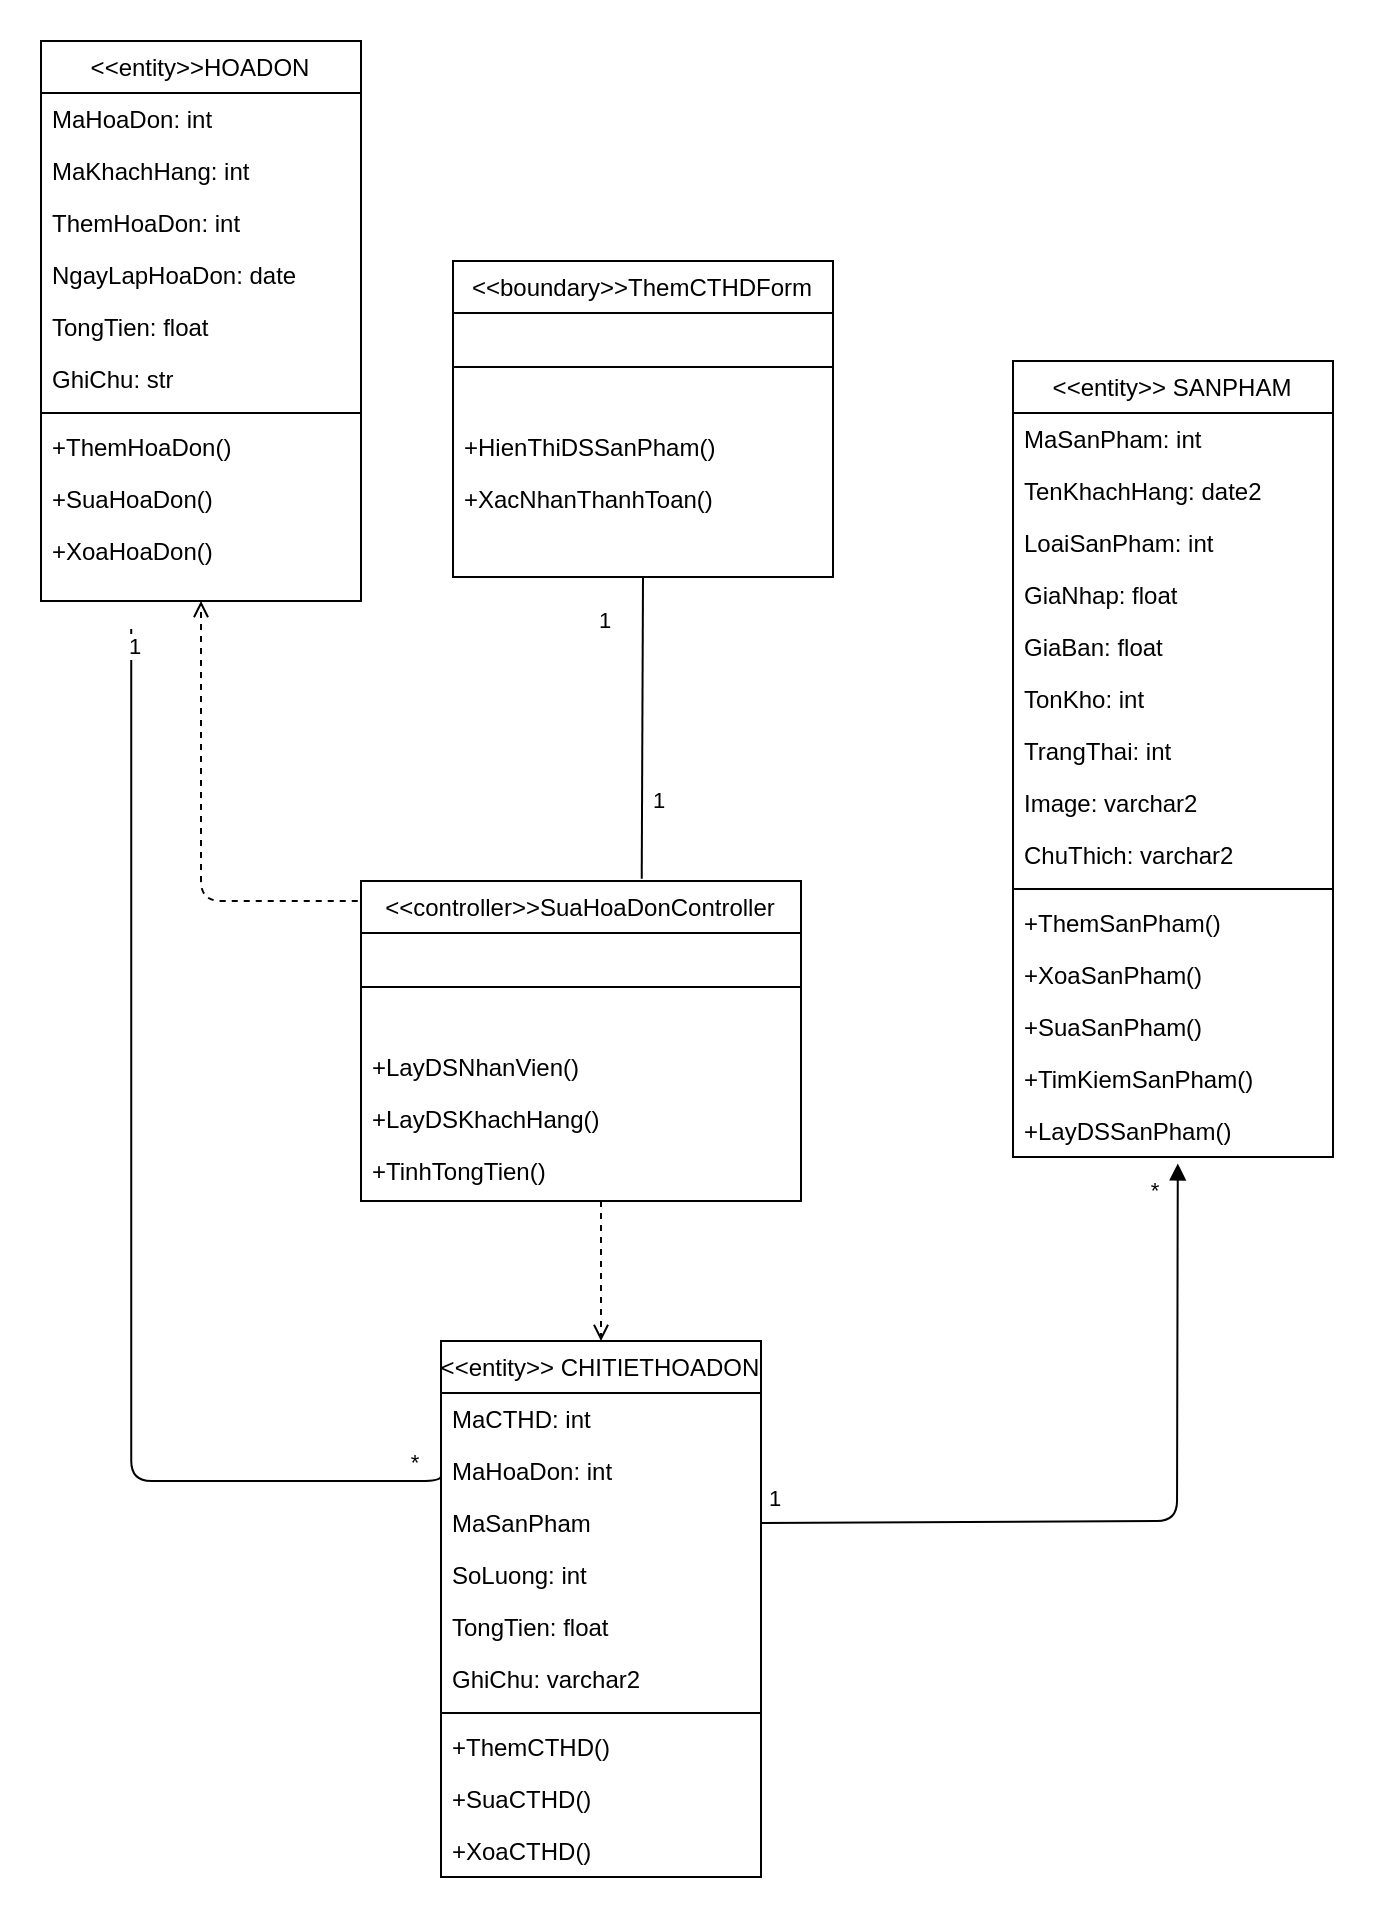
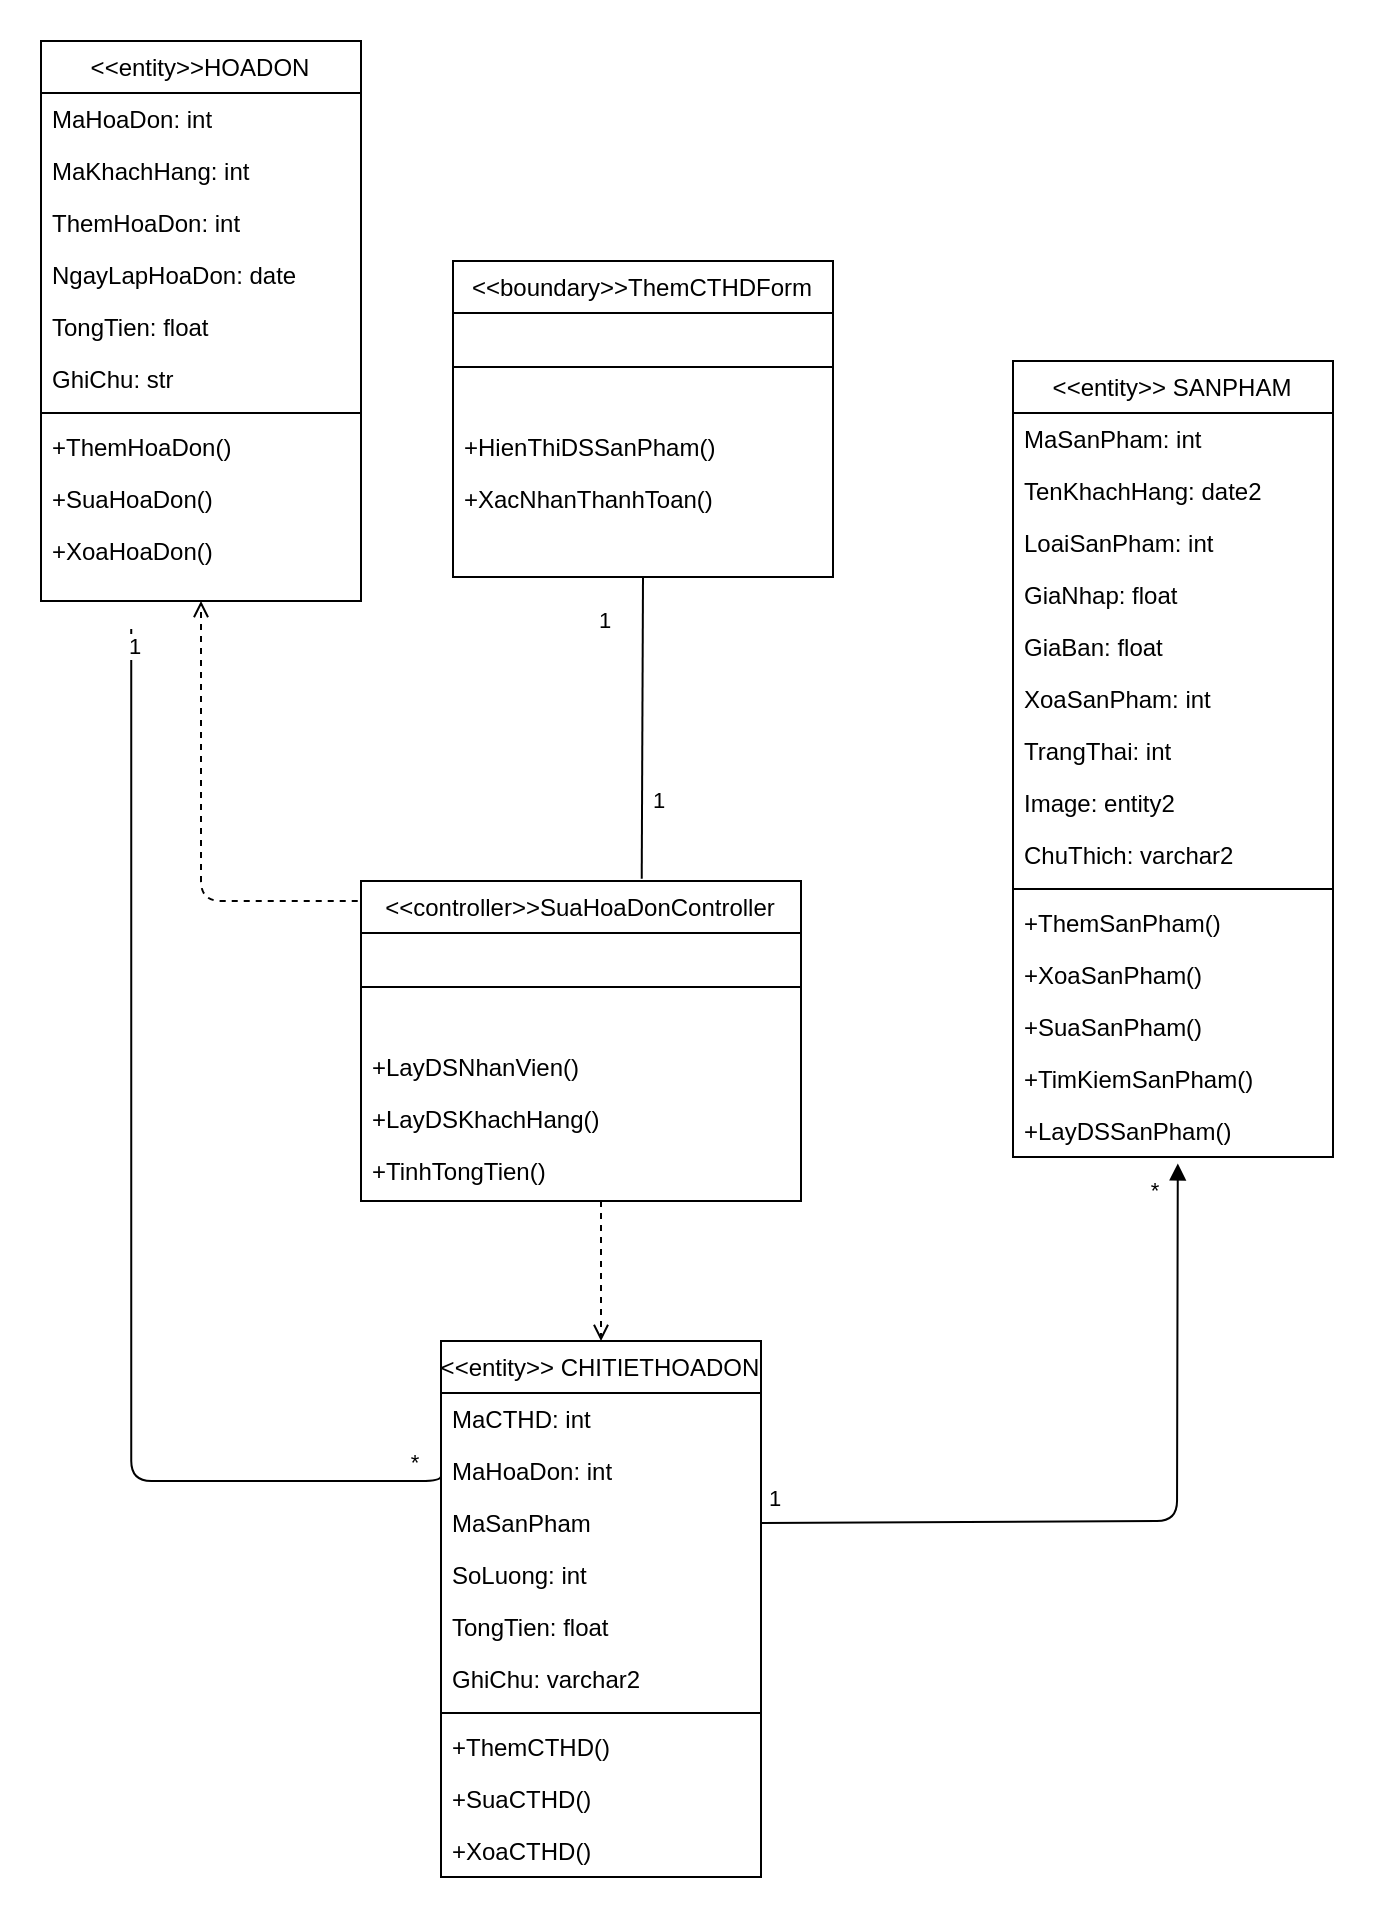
(1089, 700) -> (1115, 700)
(1119, 804) -> (1109, 804)
